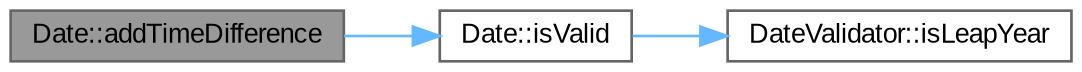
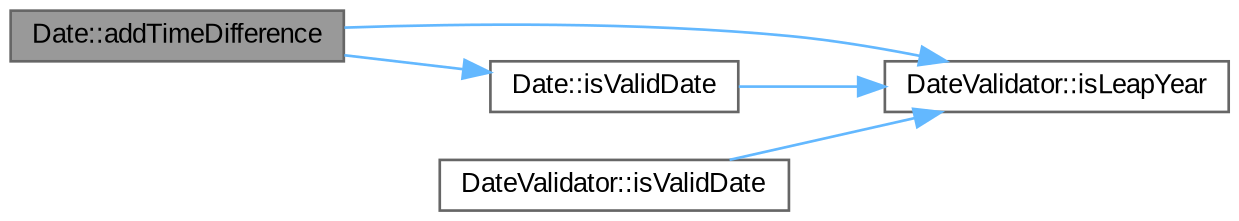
none -> (633, 27)
(536, 36) -> (614, 87)
none -> (614, 185)
